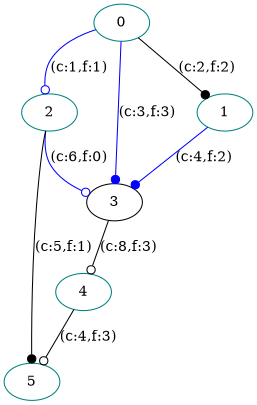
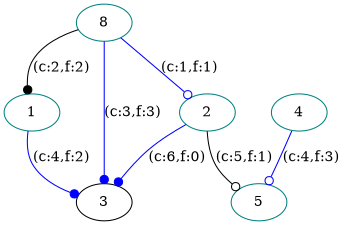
(122, 23) -> (104, 23)
(52, 167) -> (151, 148)
(34, 242) -> (213, 161)
(100, 243) -> none
(60, 333) -> (282, 154)
